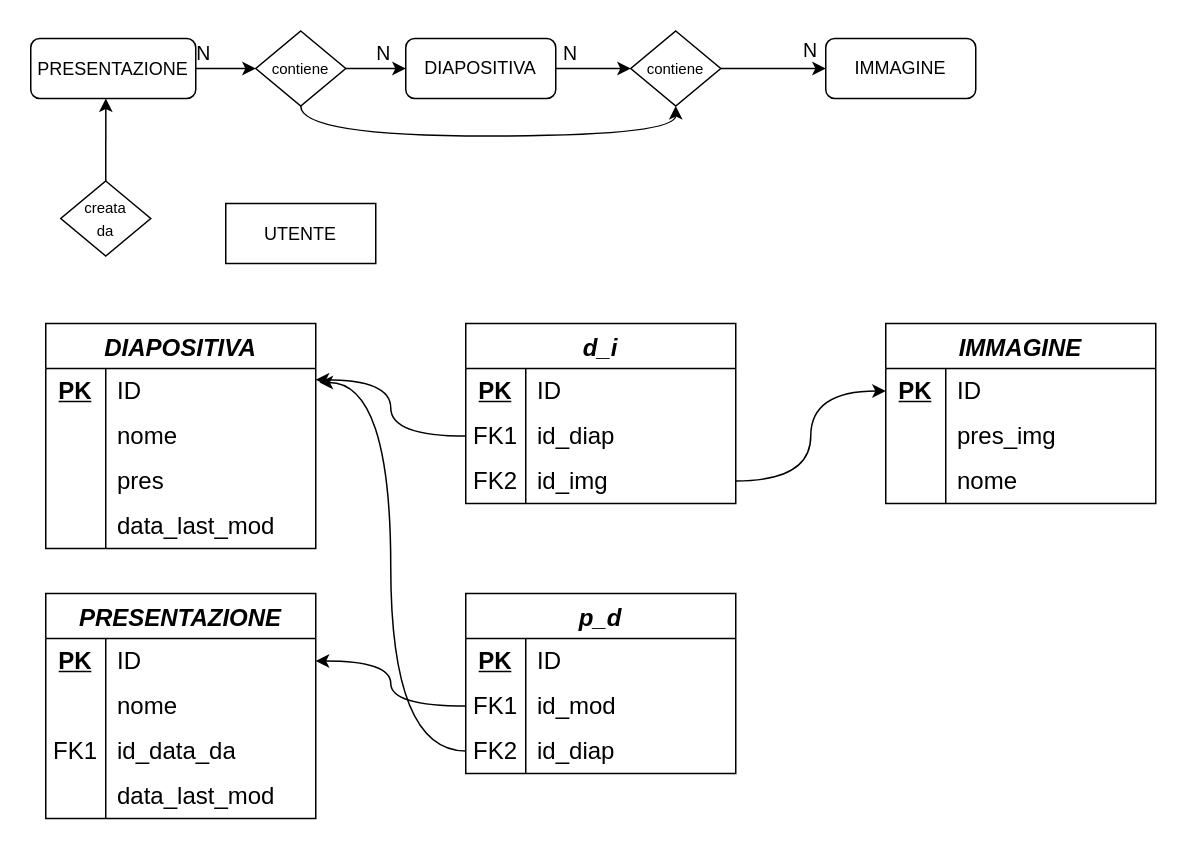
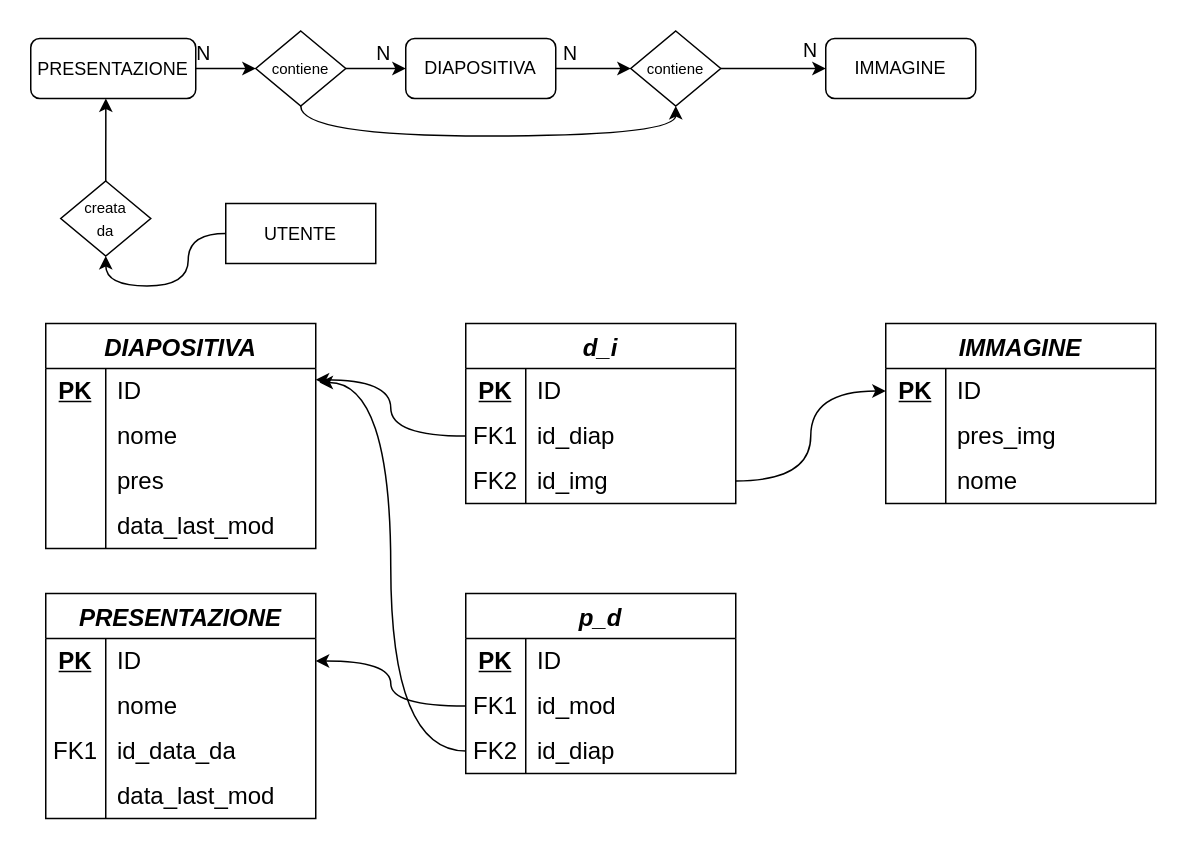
none -> (175, 281)
